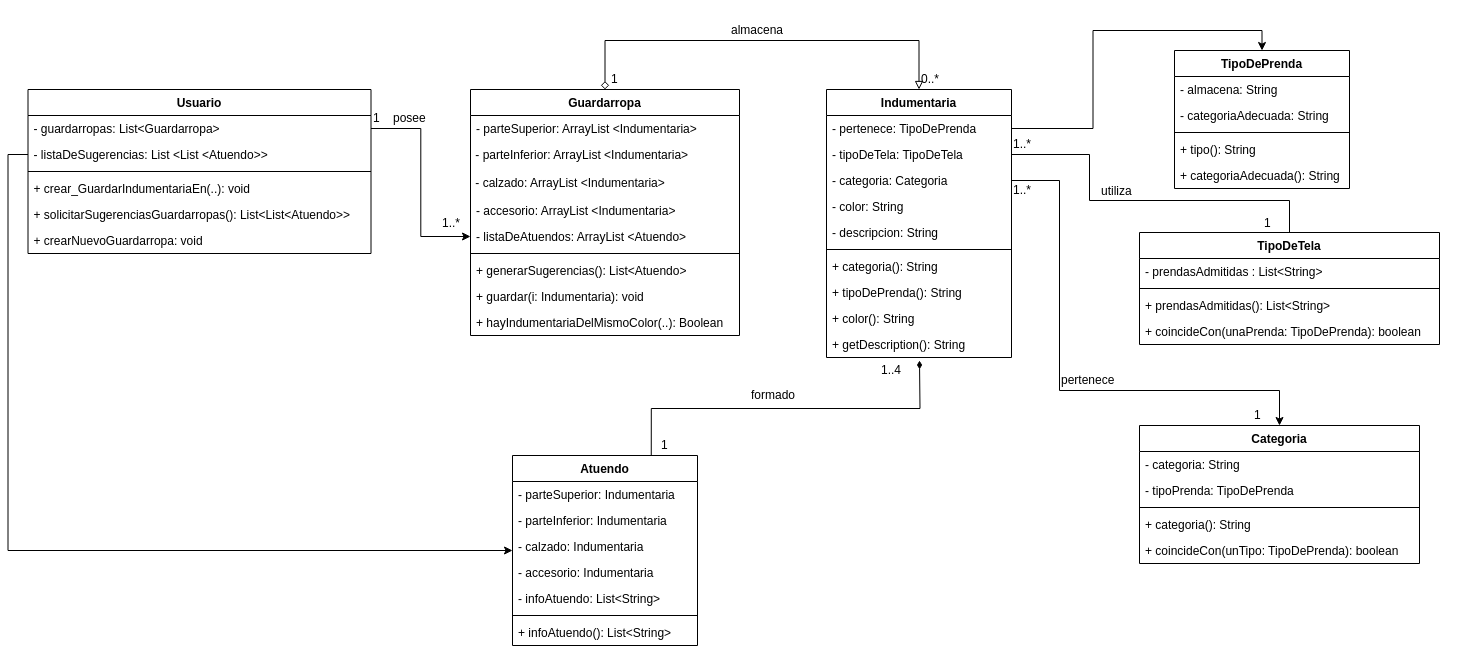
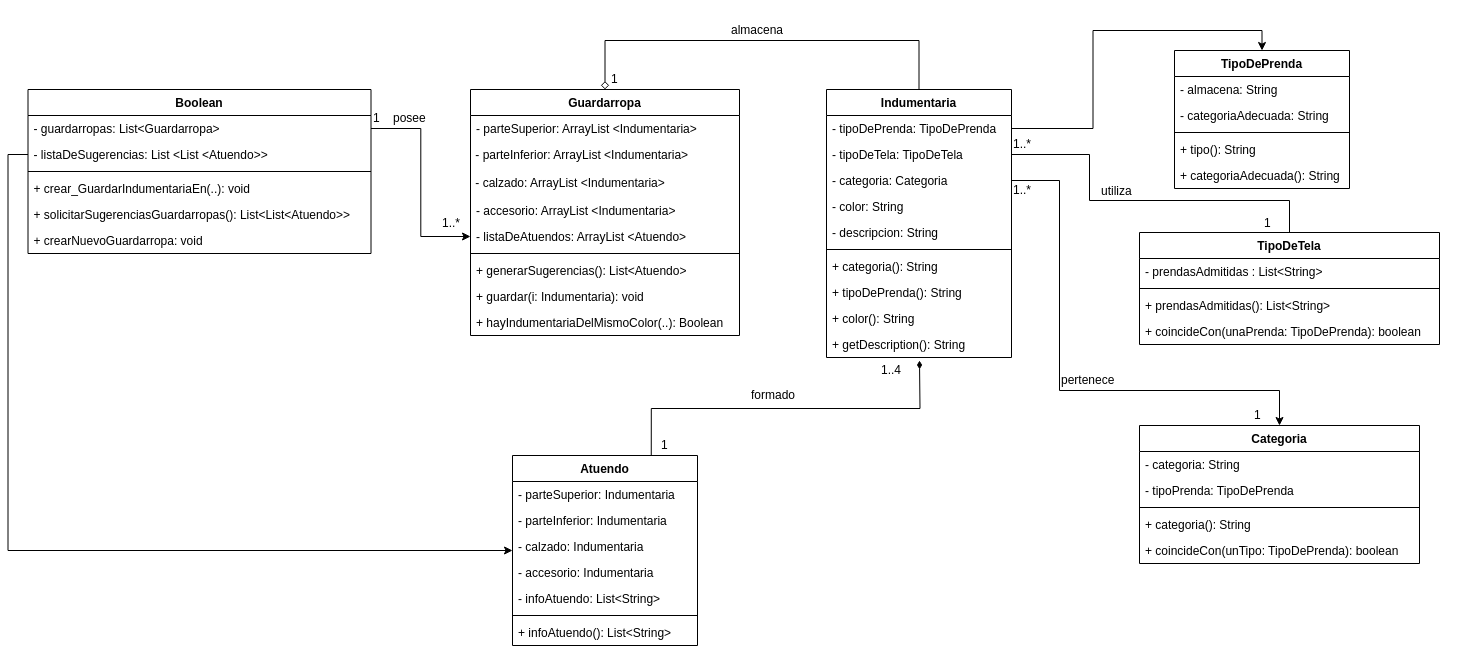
(919, 78) -> (919, 81)
(934, 80) -> none
(199, 103) -> (199, 103)
(910, 129) -> (918, 129)
